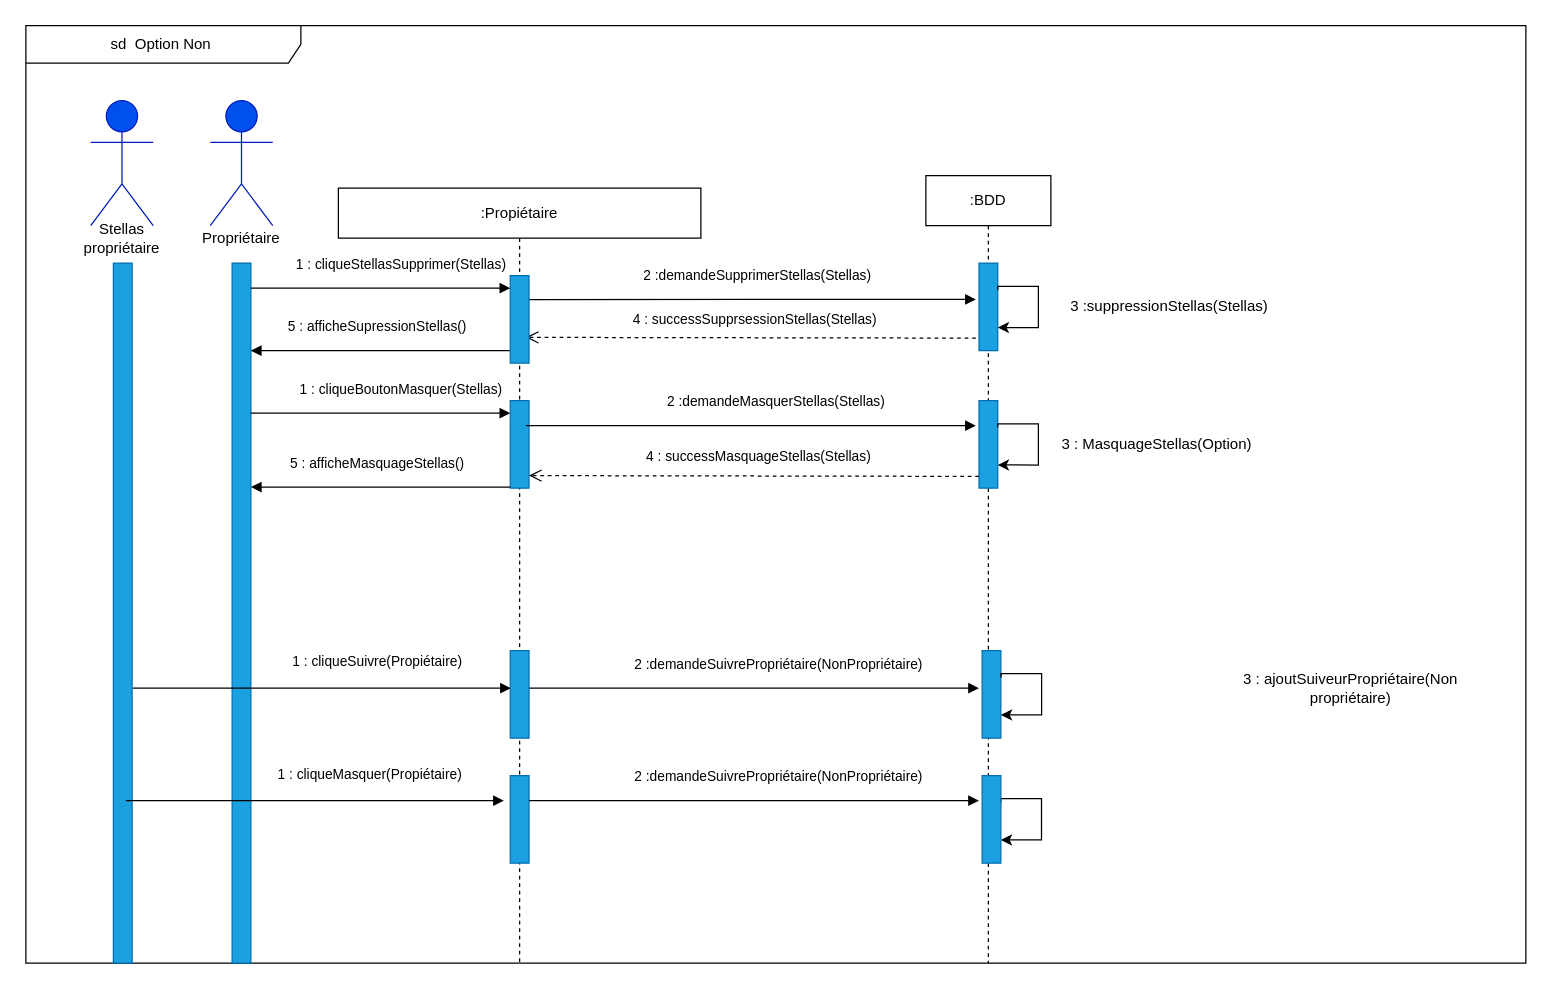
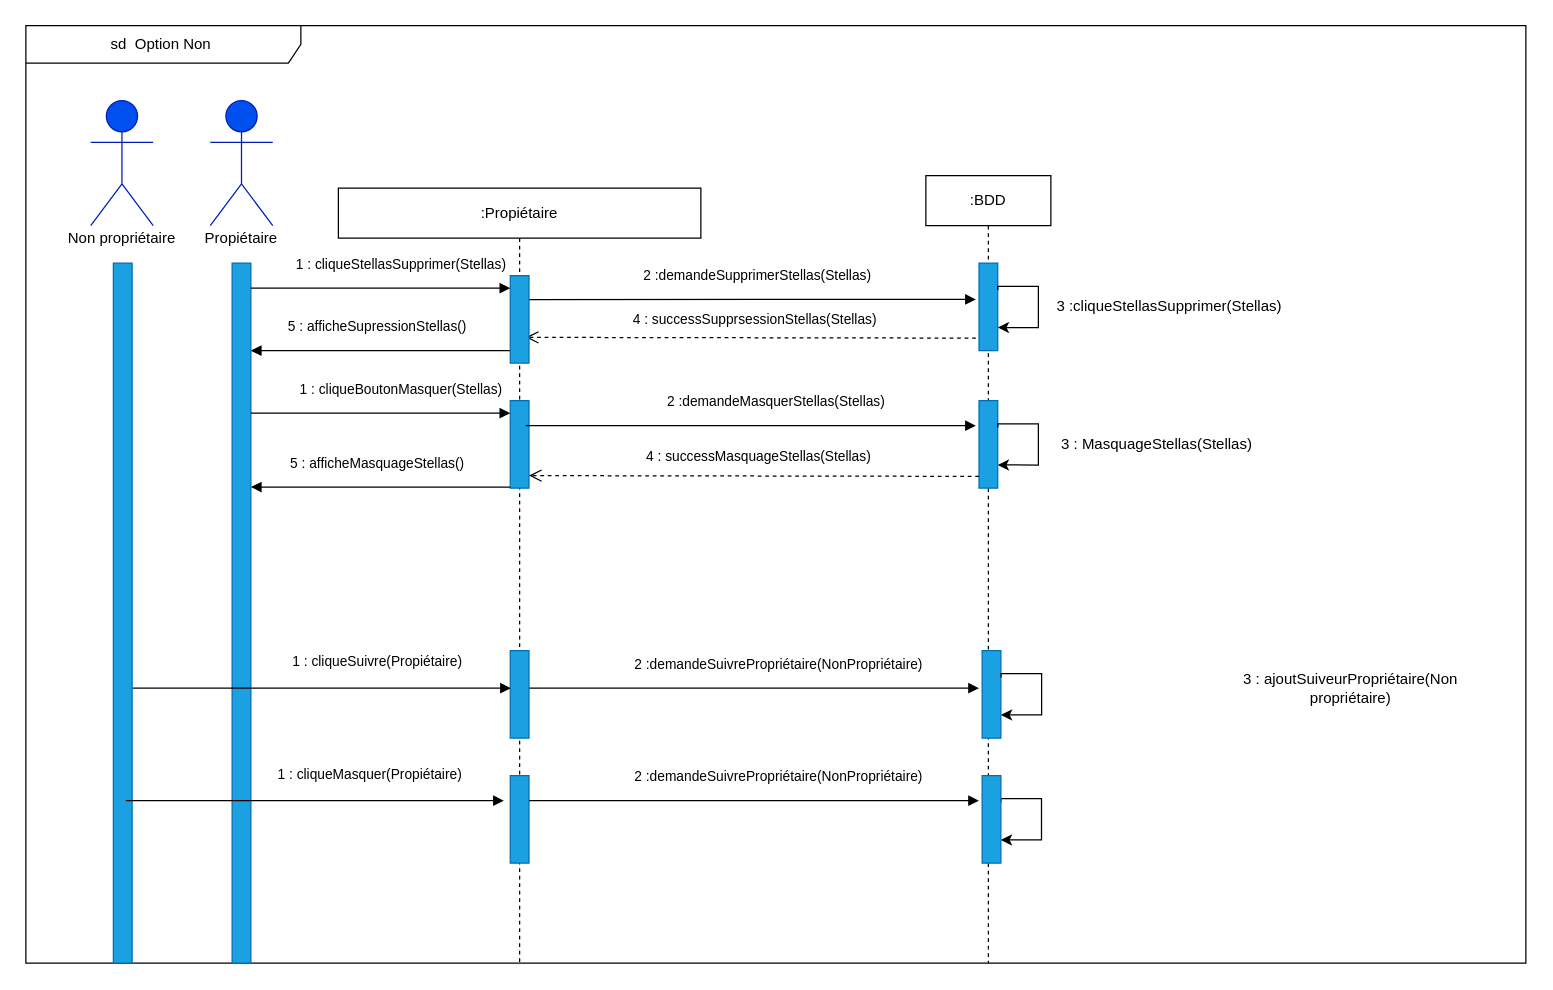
(122, 238) -> (122, 238)
(241, 238) -> (241, 238)
(1169, 307) -> (1169, 307)
(1157, 444) -> (1157, 444)
